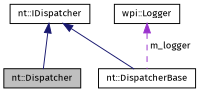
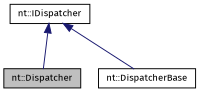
(147, 14) -> none
